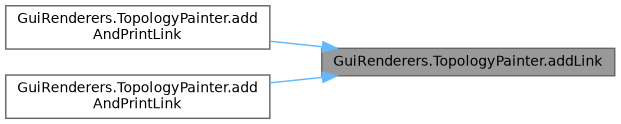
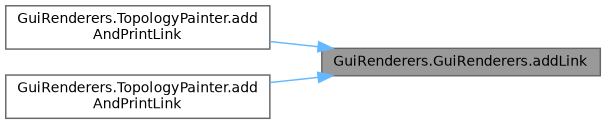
(468, 62) -> (461, 62)
